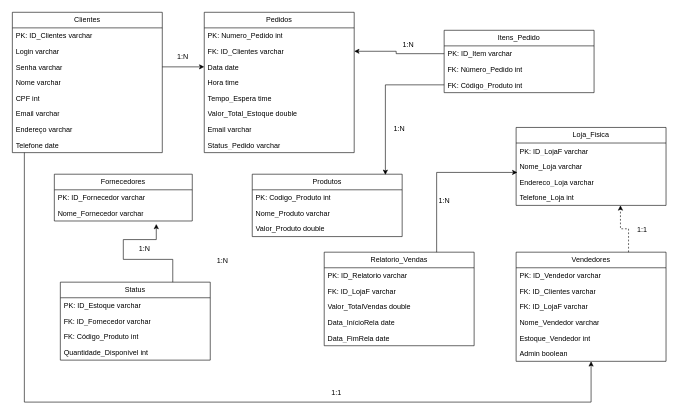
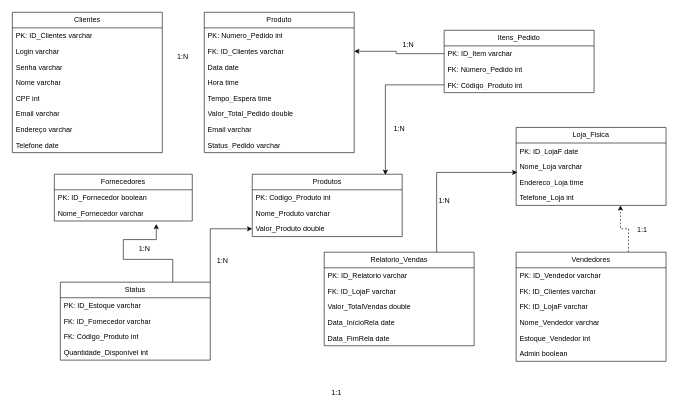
(279, 20) -> (279, 20)
(198, 67) -> none
(257, 114) -> (254, 114)
(557, 152) -> (551, 152)
(561, 183) -> (554, 183)
(105, 198) -> (105, 198)
none -> (210, 229)
(24, 278) -> none
